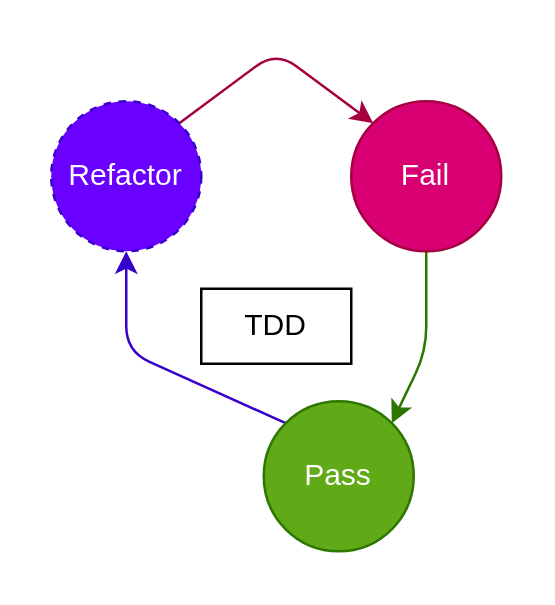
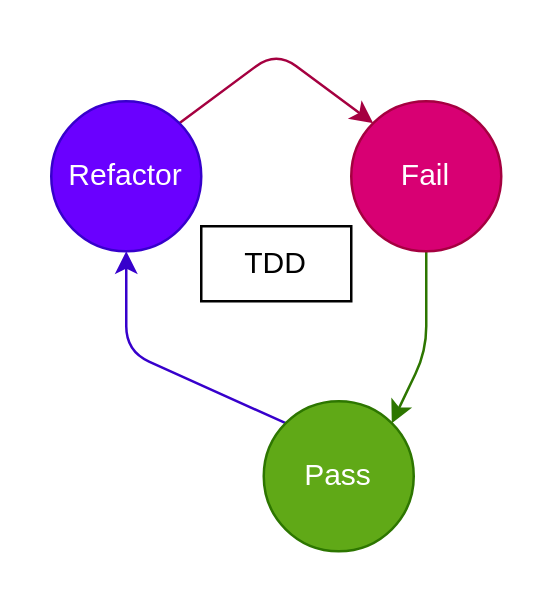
(126, 176) -> (126, 176)
(276, 326) -> (276, 264)
